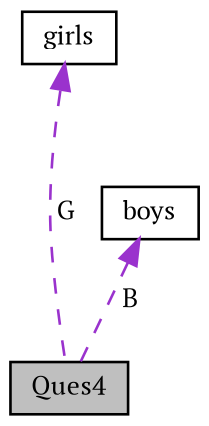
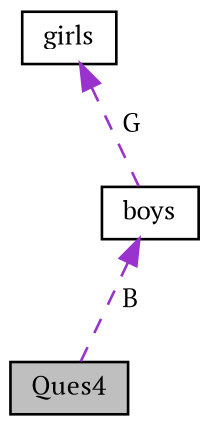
(50, 227) -> (116, 138)
